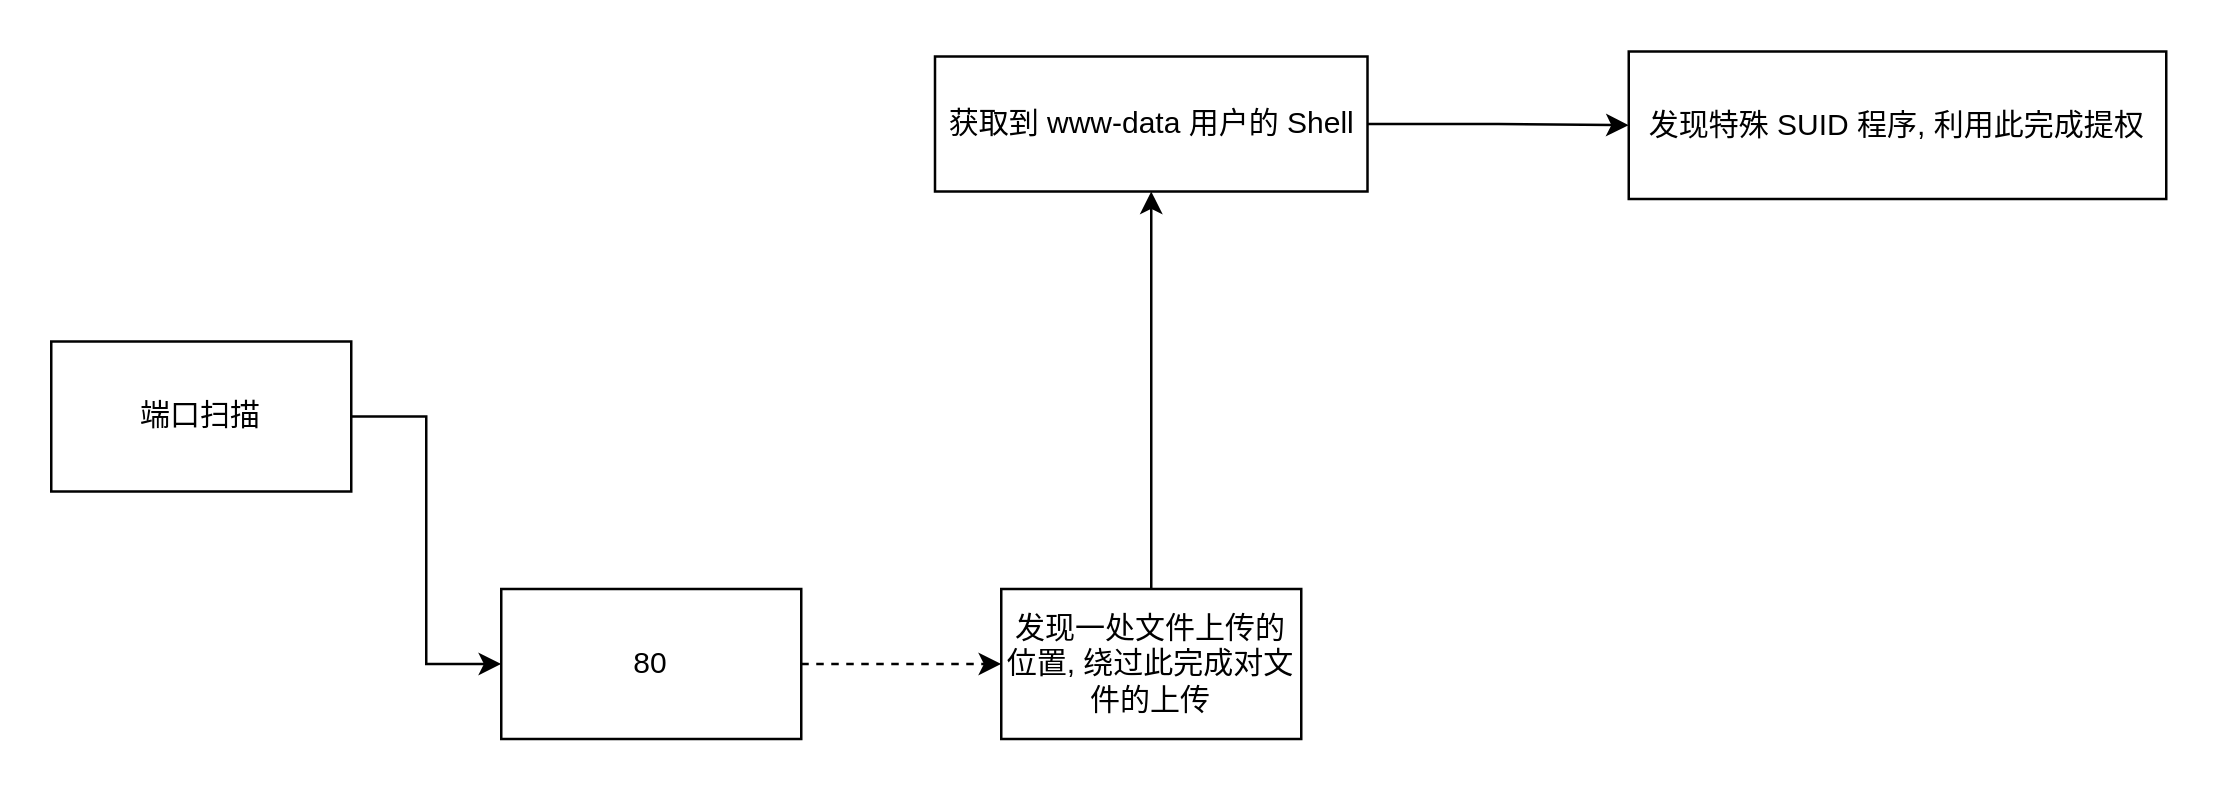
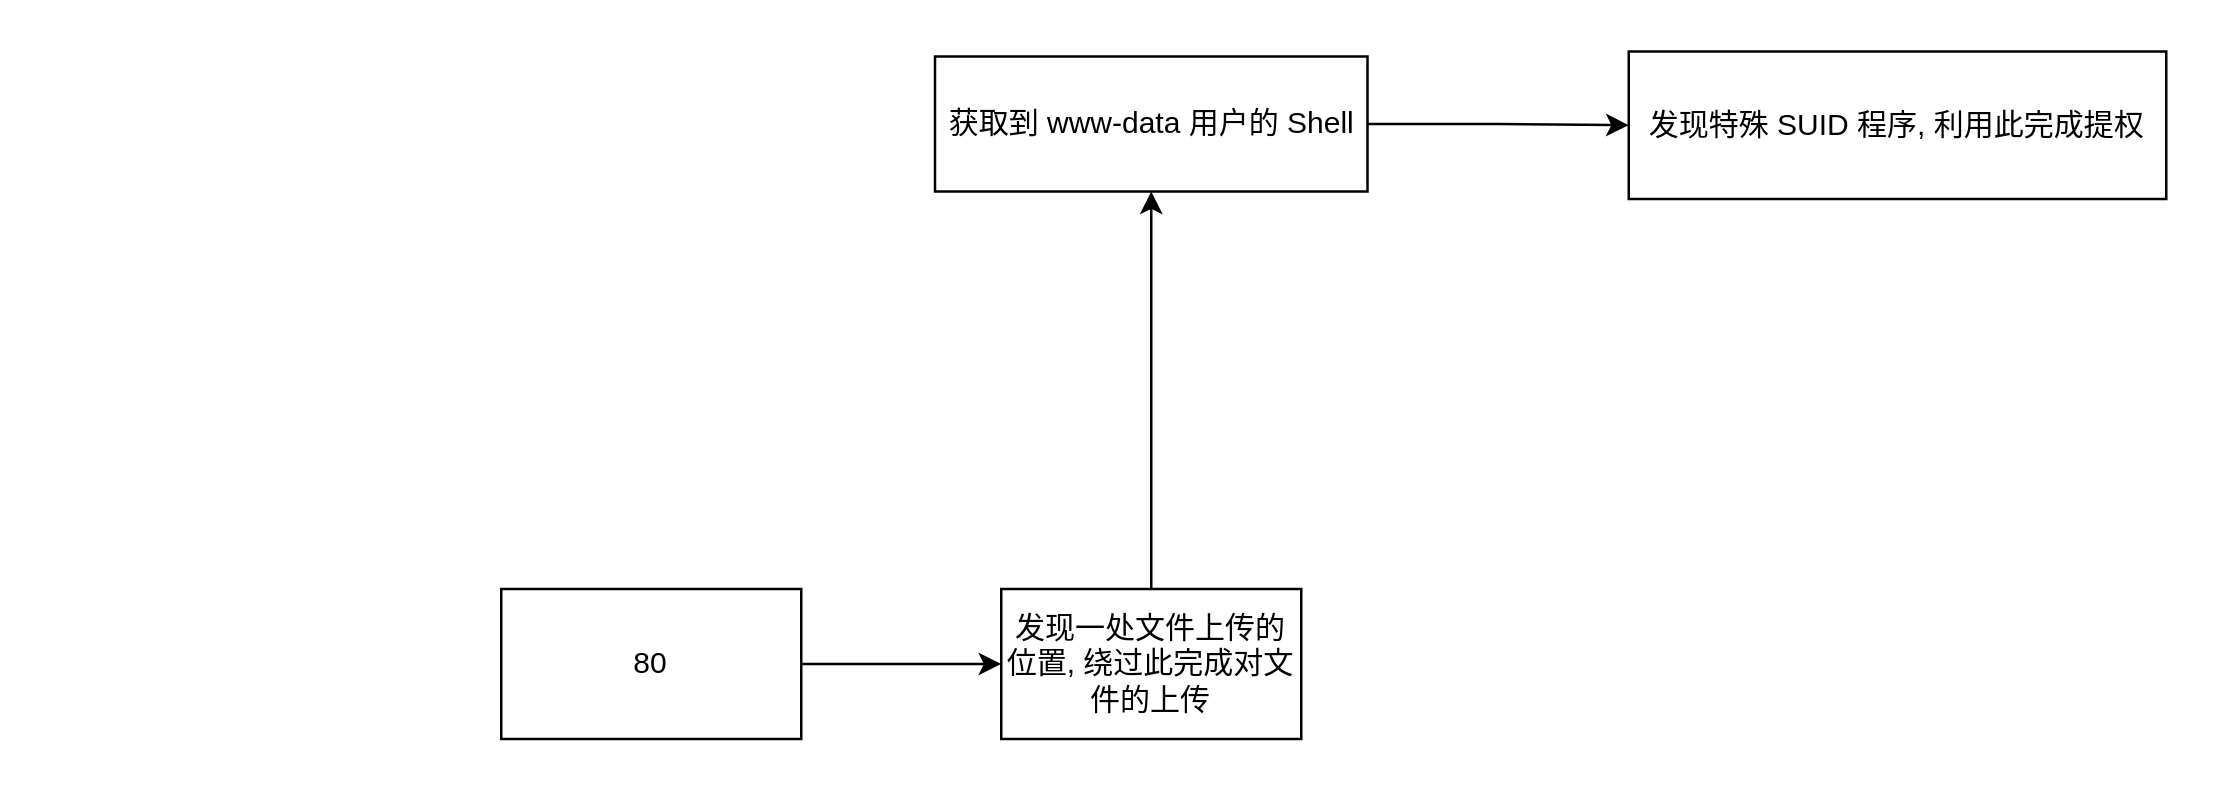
(201, 416) -> none
(426, 531) -> none
(892, 664) -> (892, 664)
